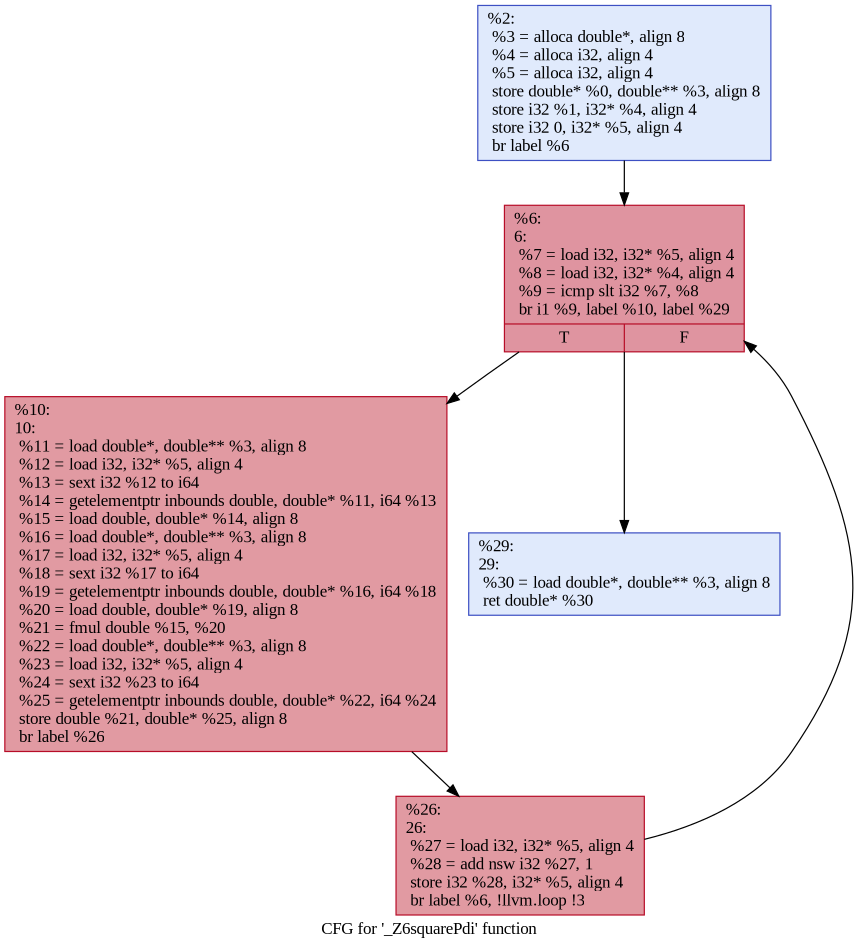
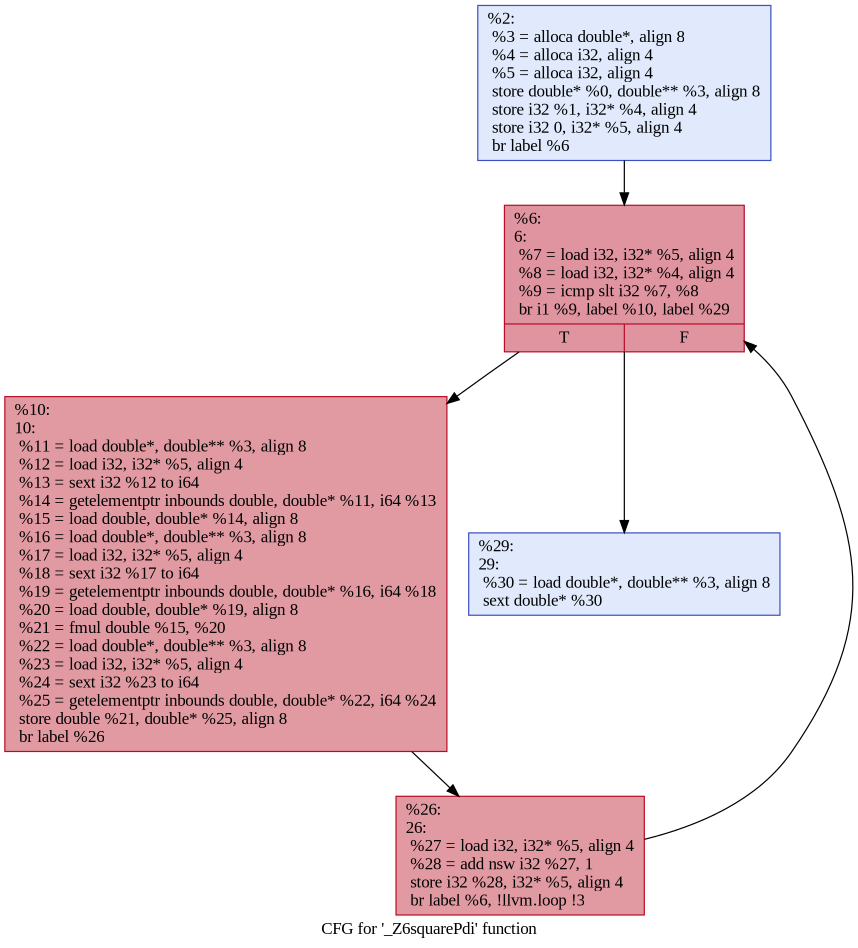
(536, 601) -> (541, 601)
